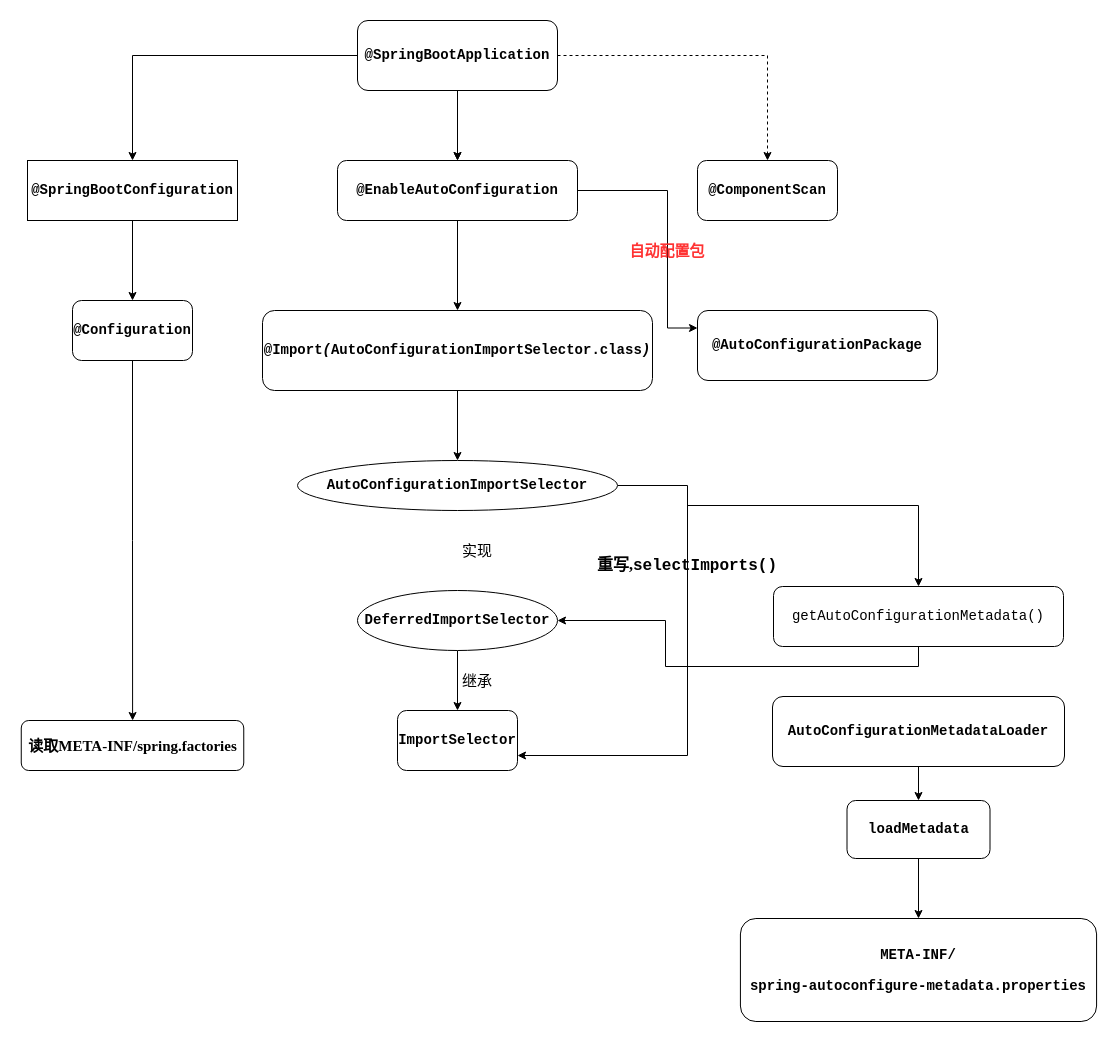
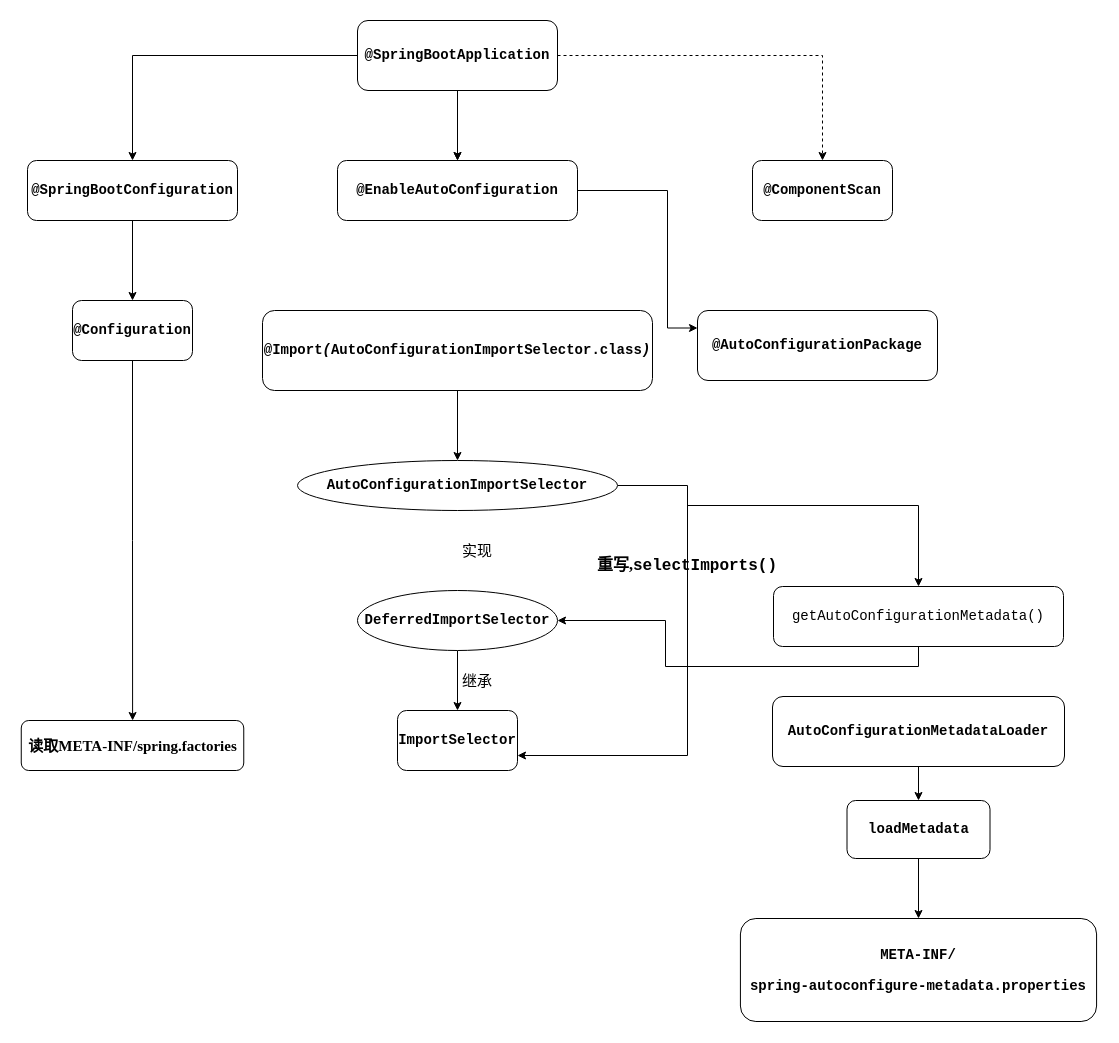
(133, 191) -> (133, 191)
(768, 191) -> (823, 191)
(668, 251) -> none
(458, 262) -> none
